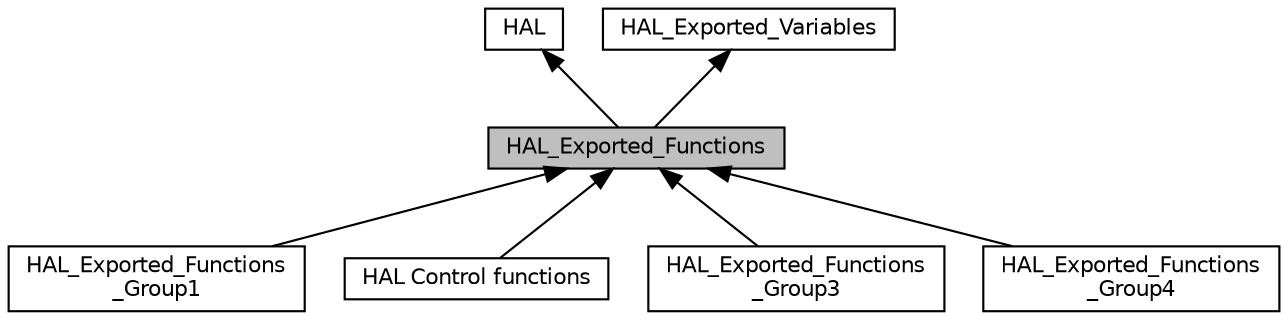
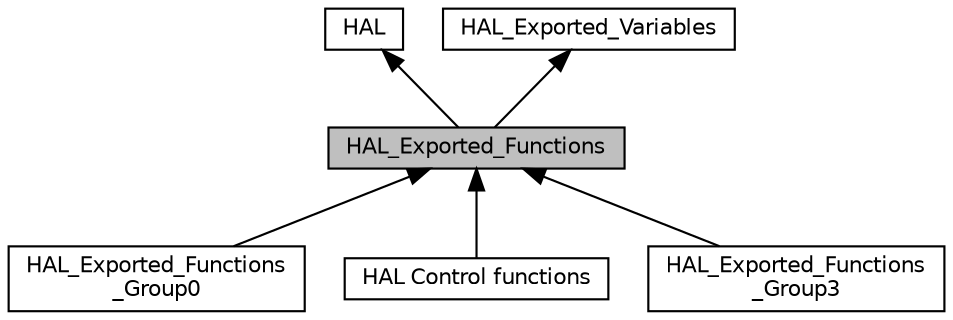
(157, 279) -> (157, 279)
(1131, 279) -> none
